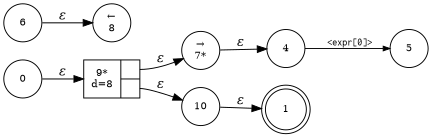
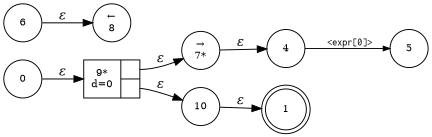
(102, 84) -> (102, 84)
